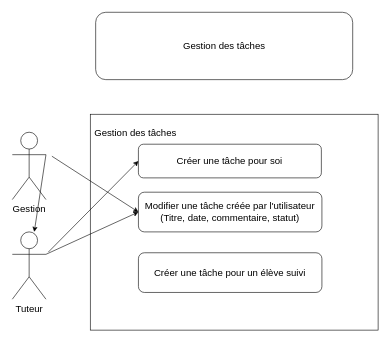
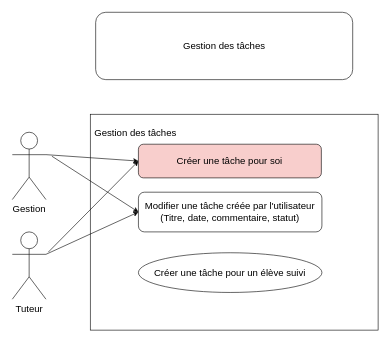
(230, 161) -> (230, 161)
(41, 190) -> (90, 158)
(230, 273) -> (230, 273)
